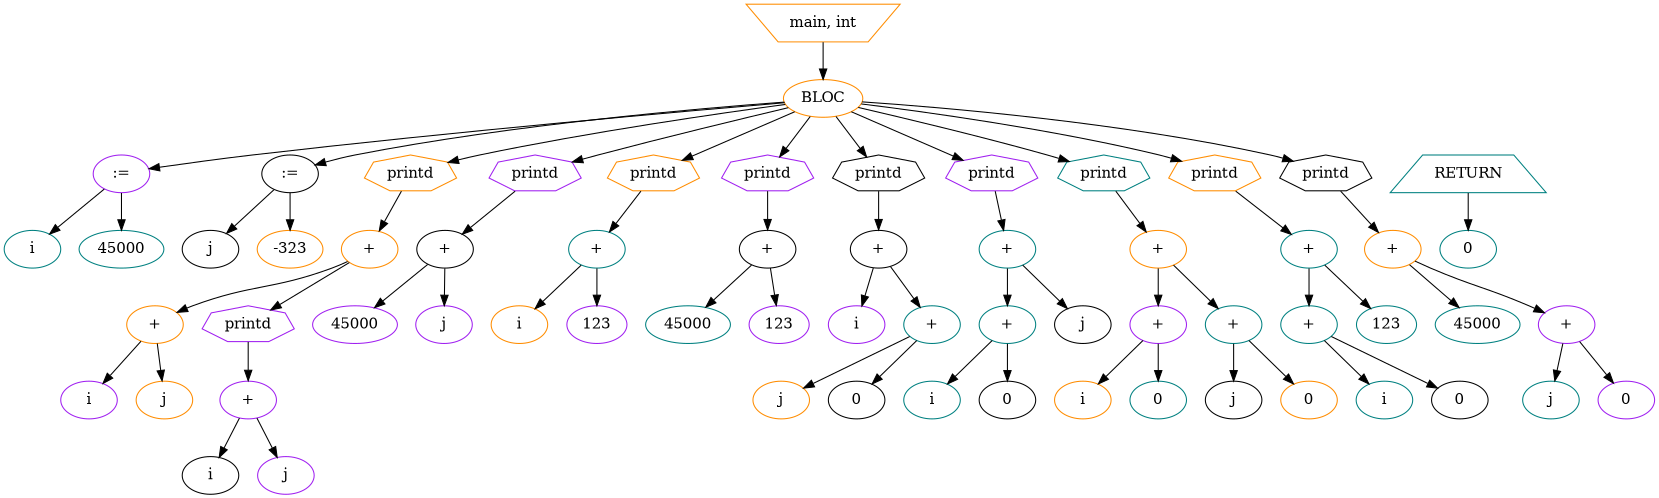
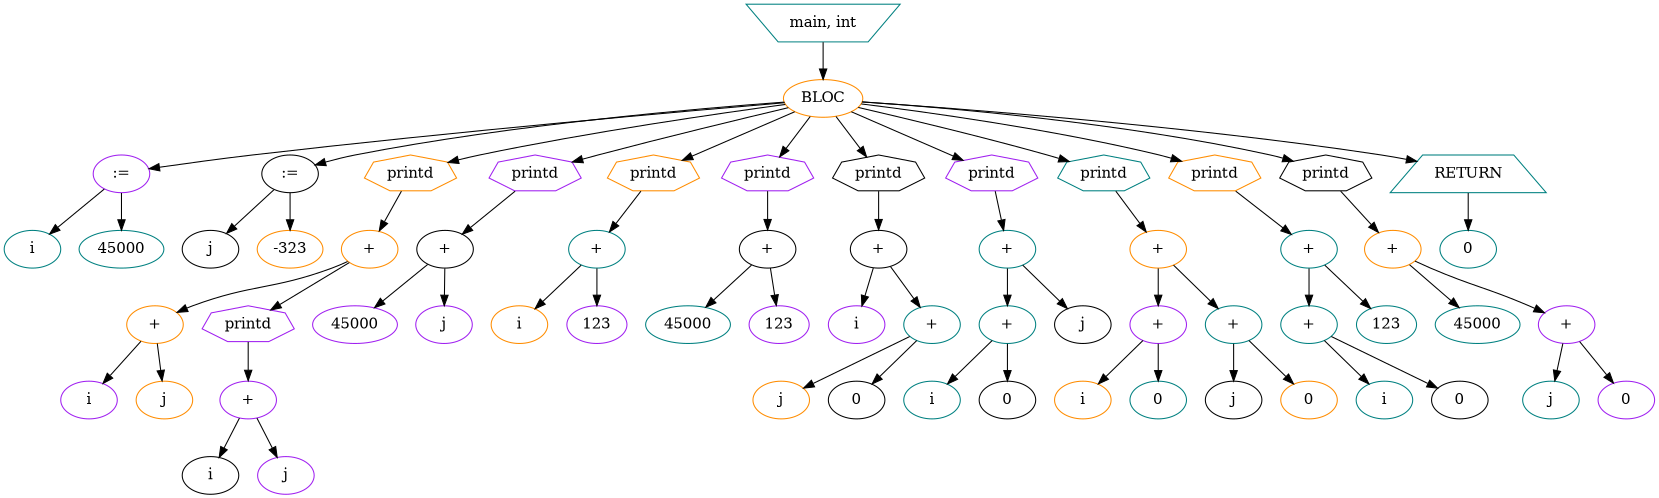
(823, 23) -> (823, 23)
none -> (1149, 126)
